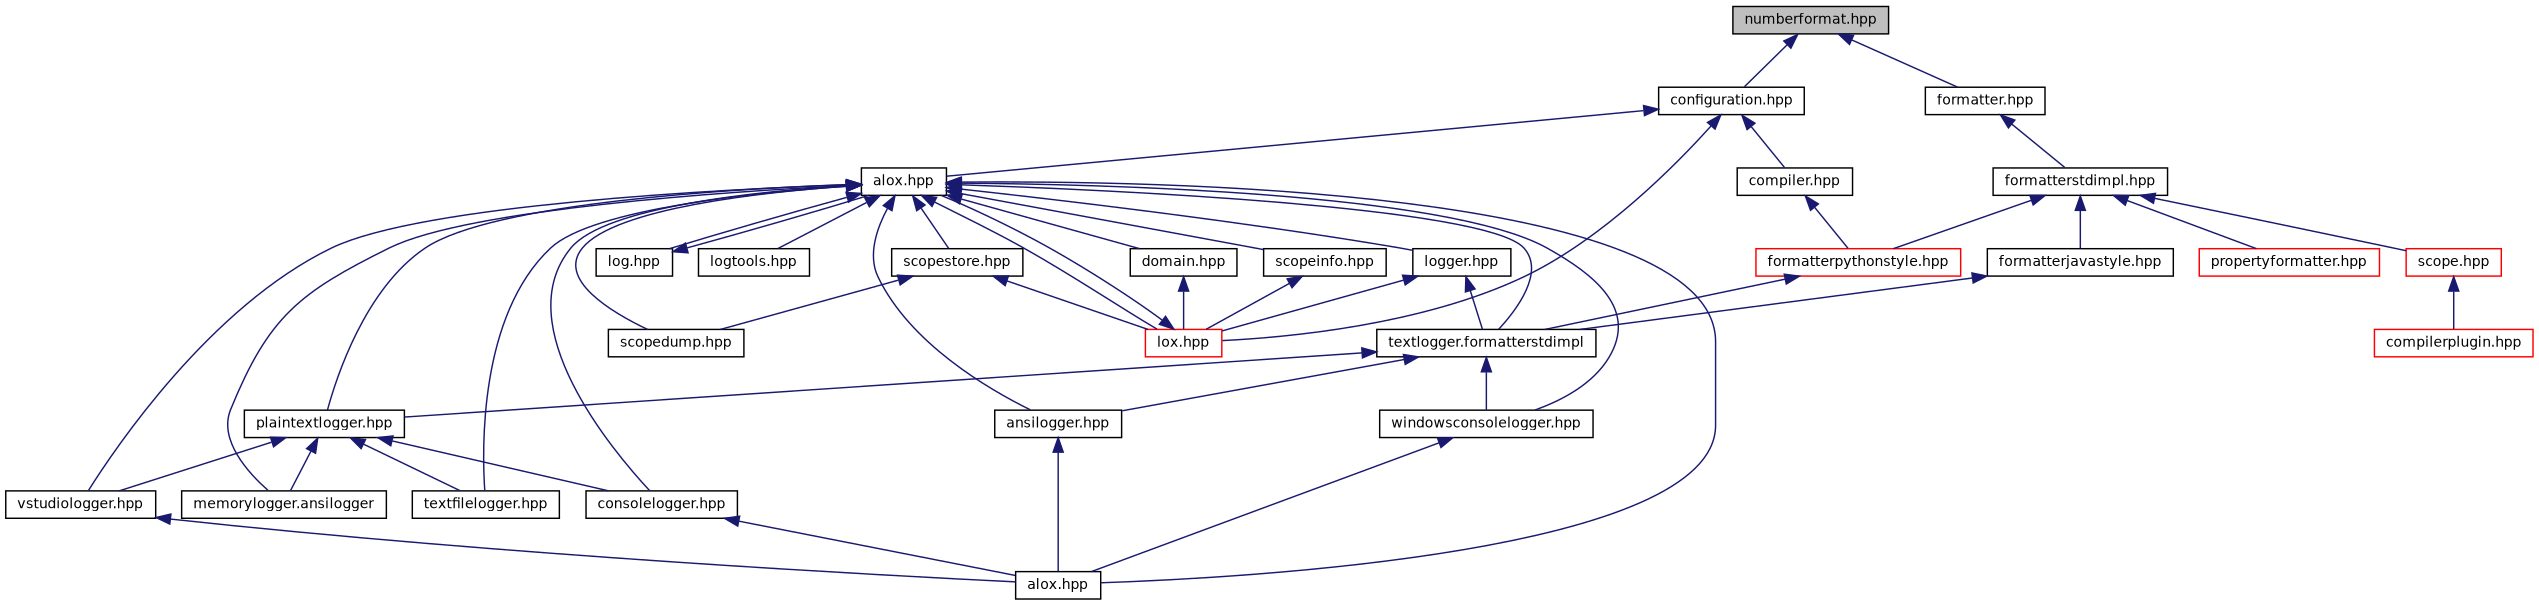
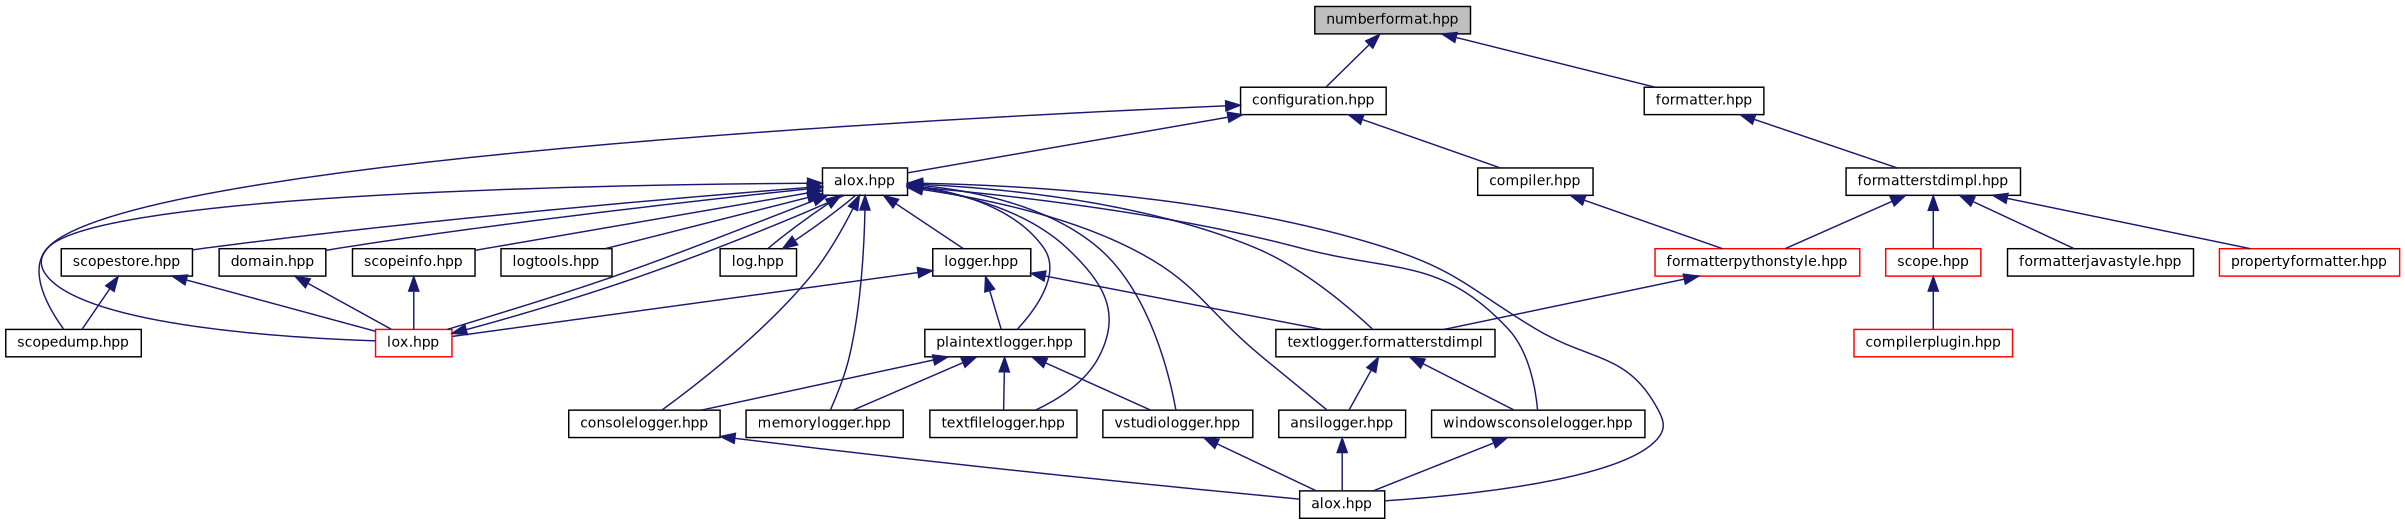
(1776, 304) -> none
(883, 385) -> (995, 310)
(284, 505) -> (825, 424)
